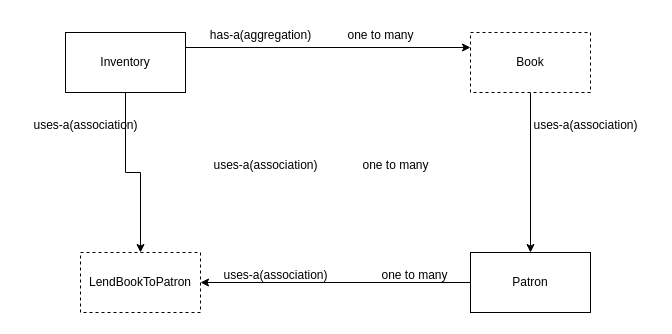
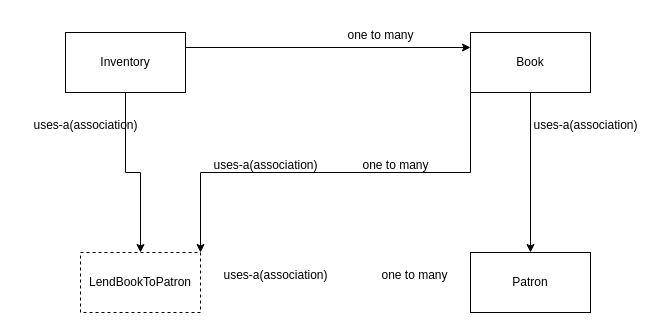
(261, 36) -> none
(531, 63) -> (531, 63)
none -> (340, 173)
(339, 283) -> none
